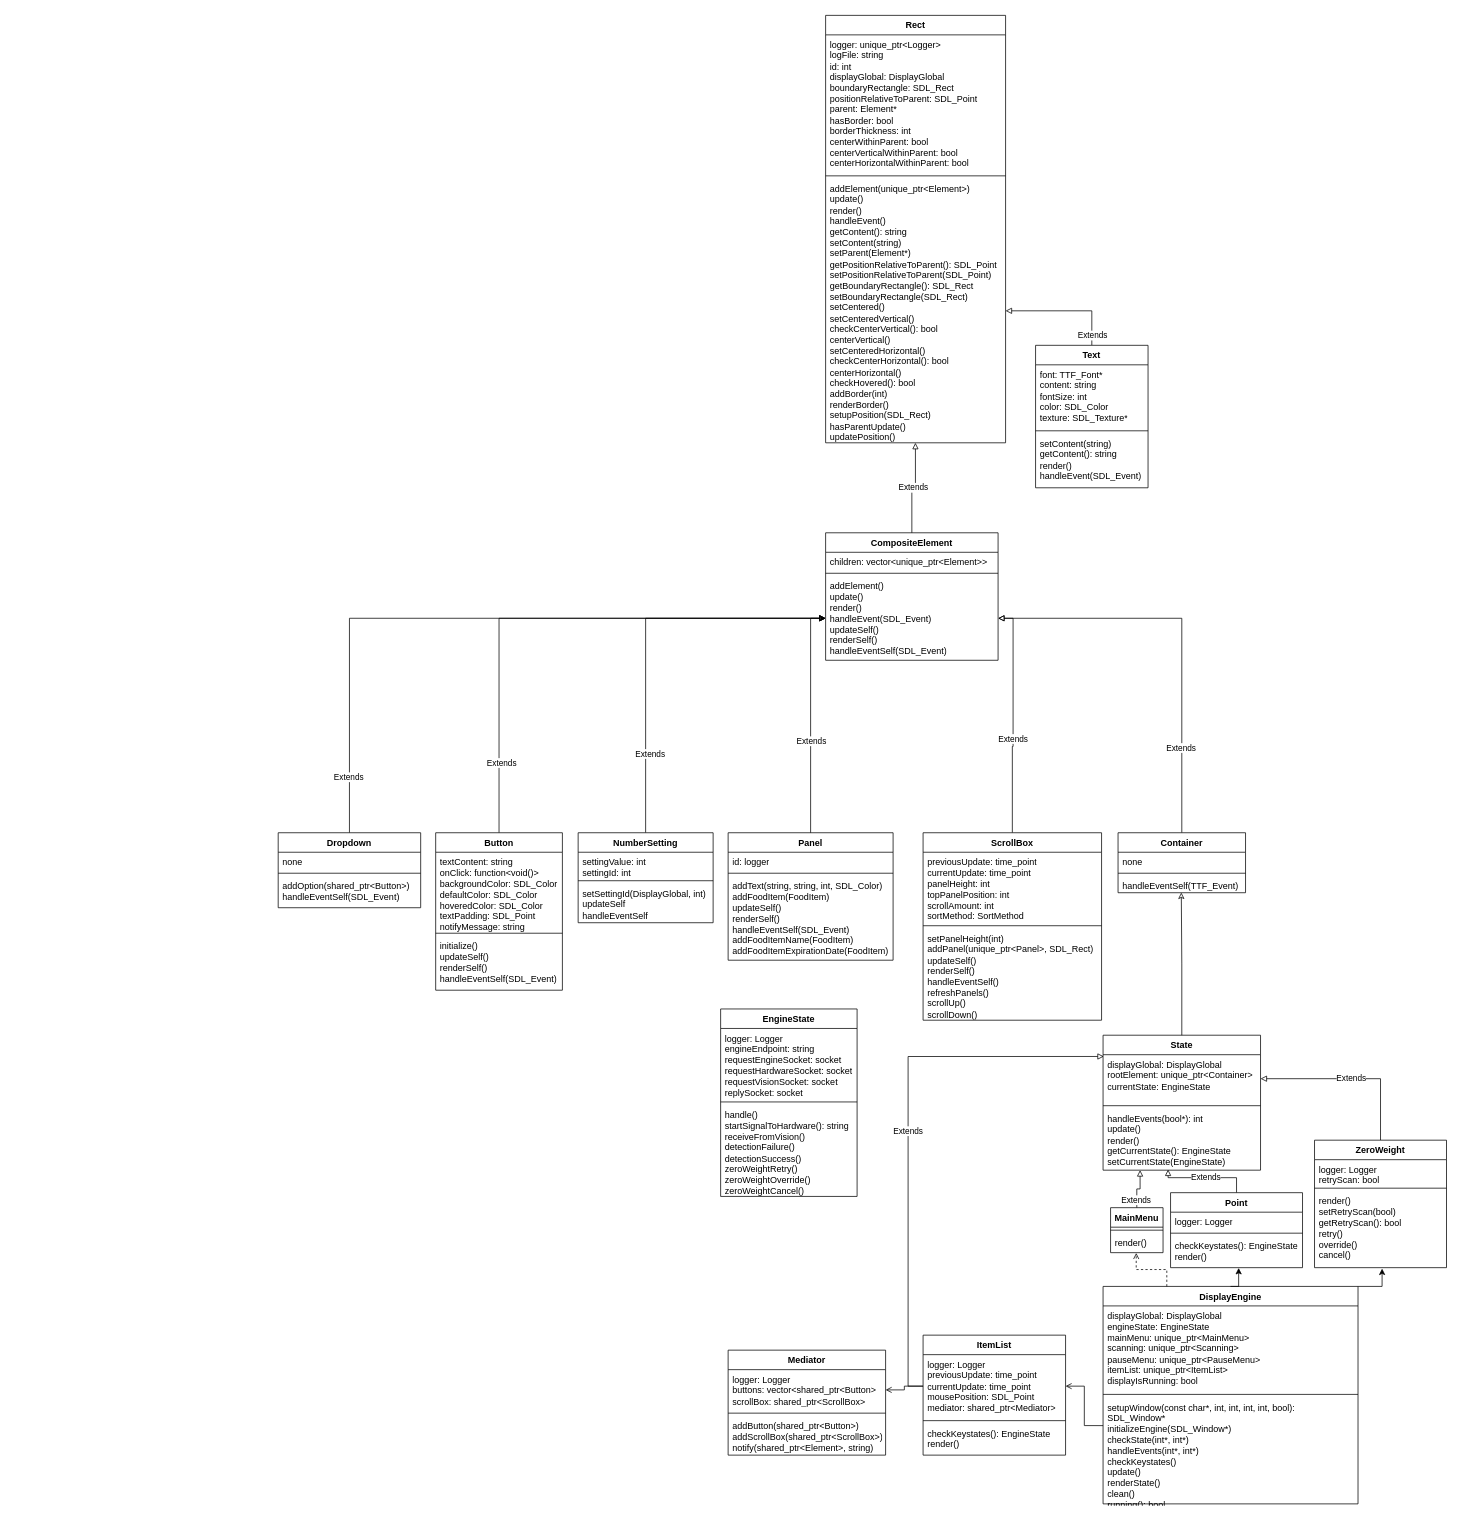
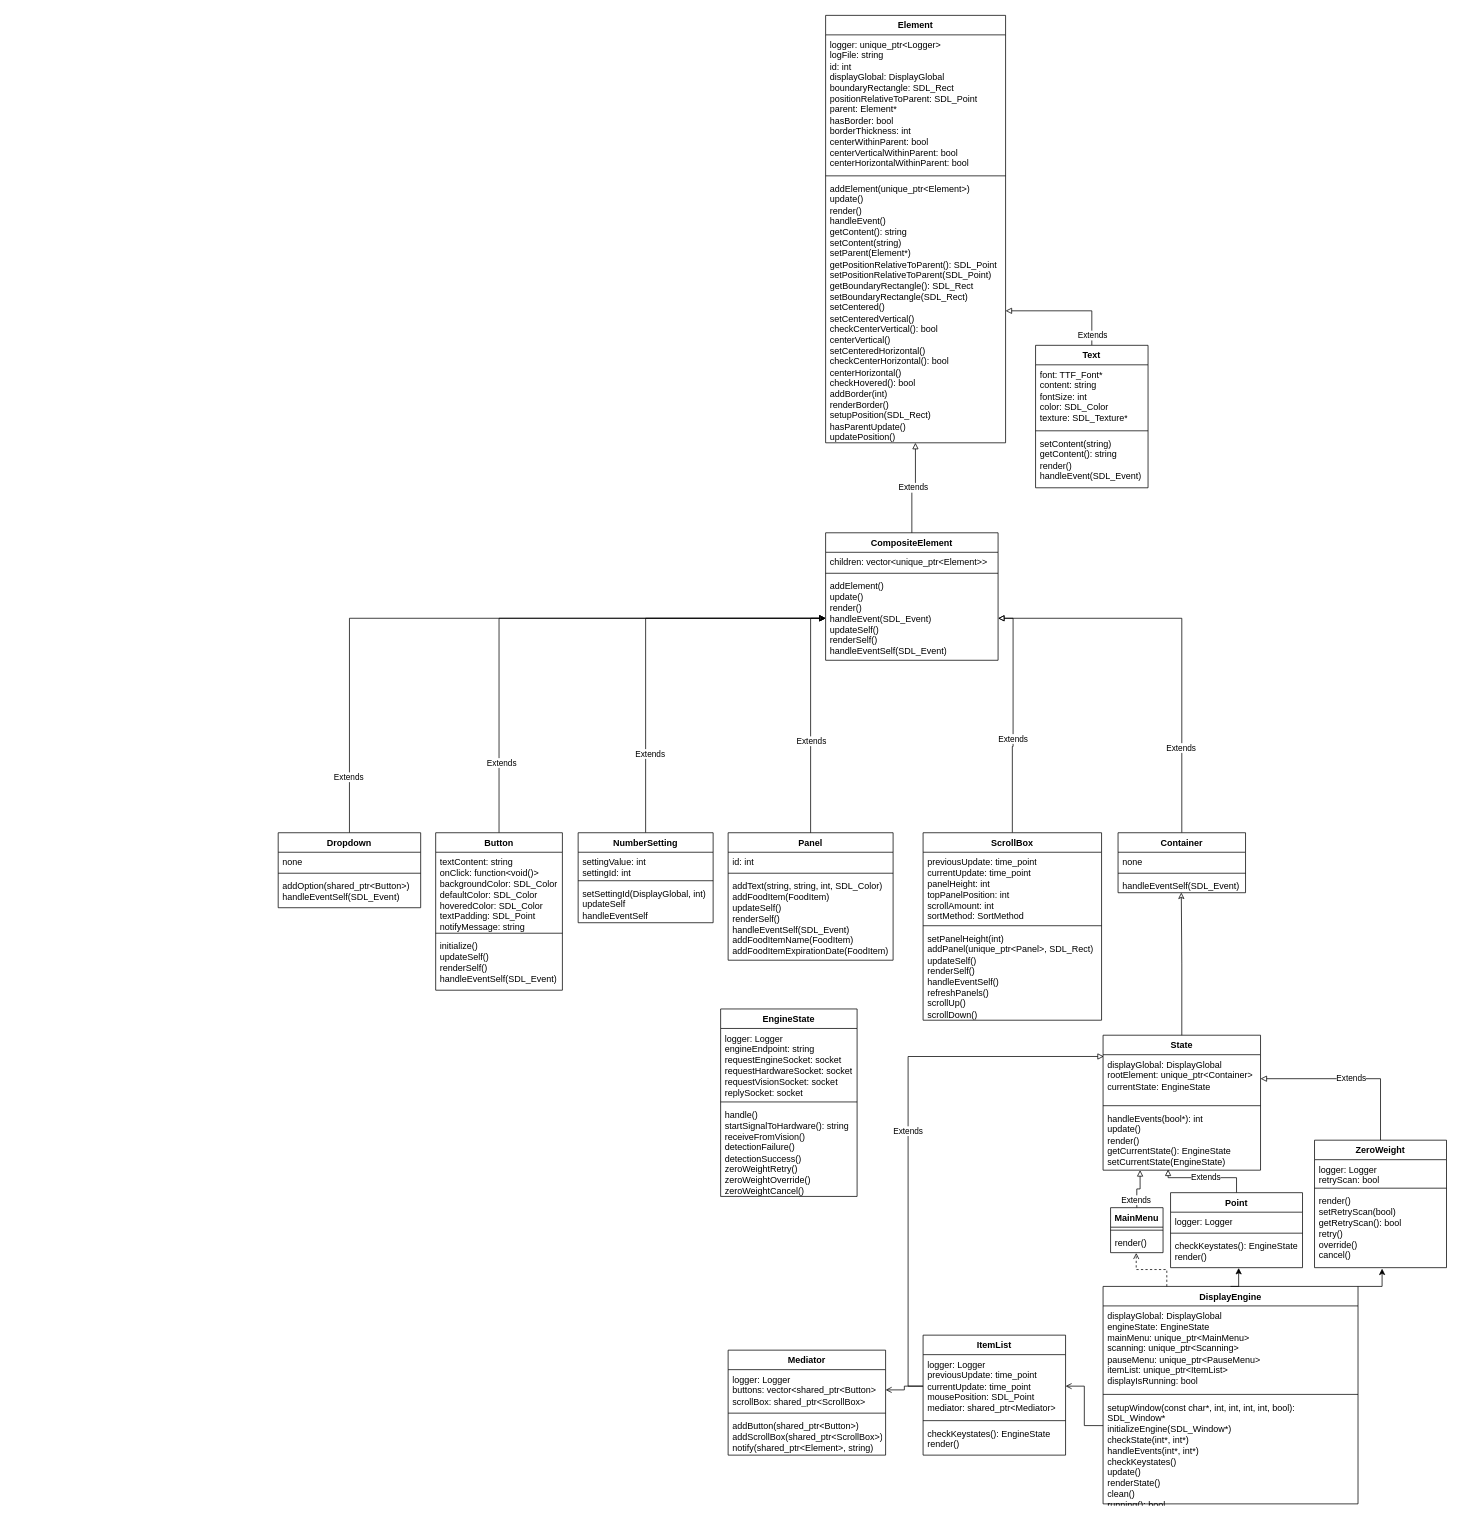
(915, 26) -> (915, 26)
(753, 863) -> (745, 863)
(1182, 892) -> (1182, 892)
